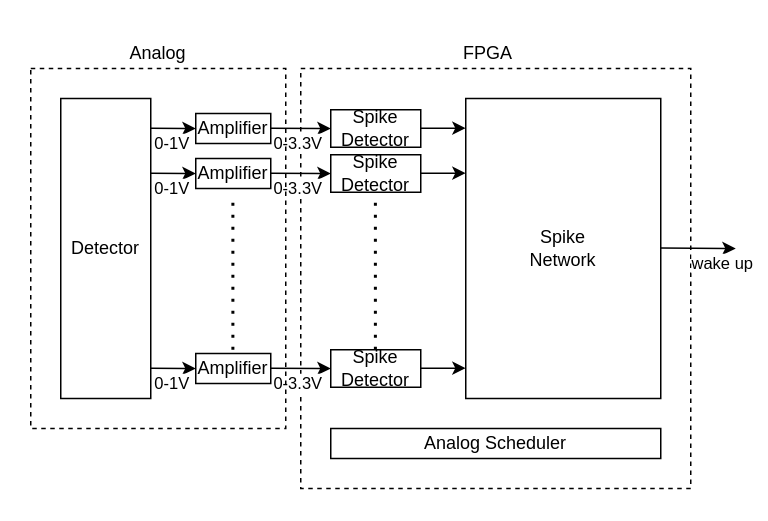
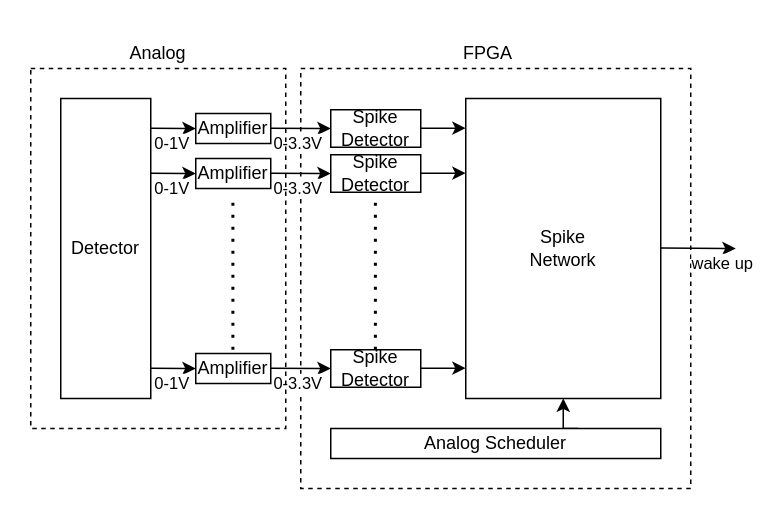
none -> (563, 419)
